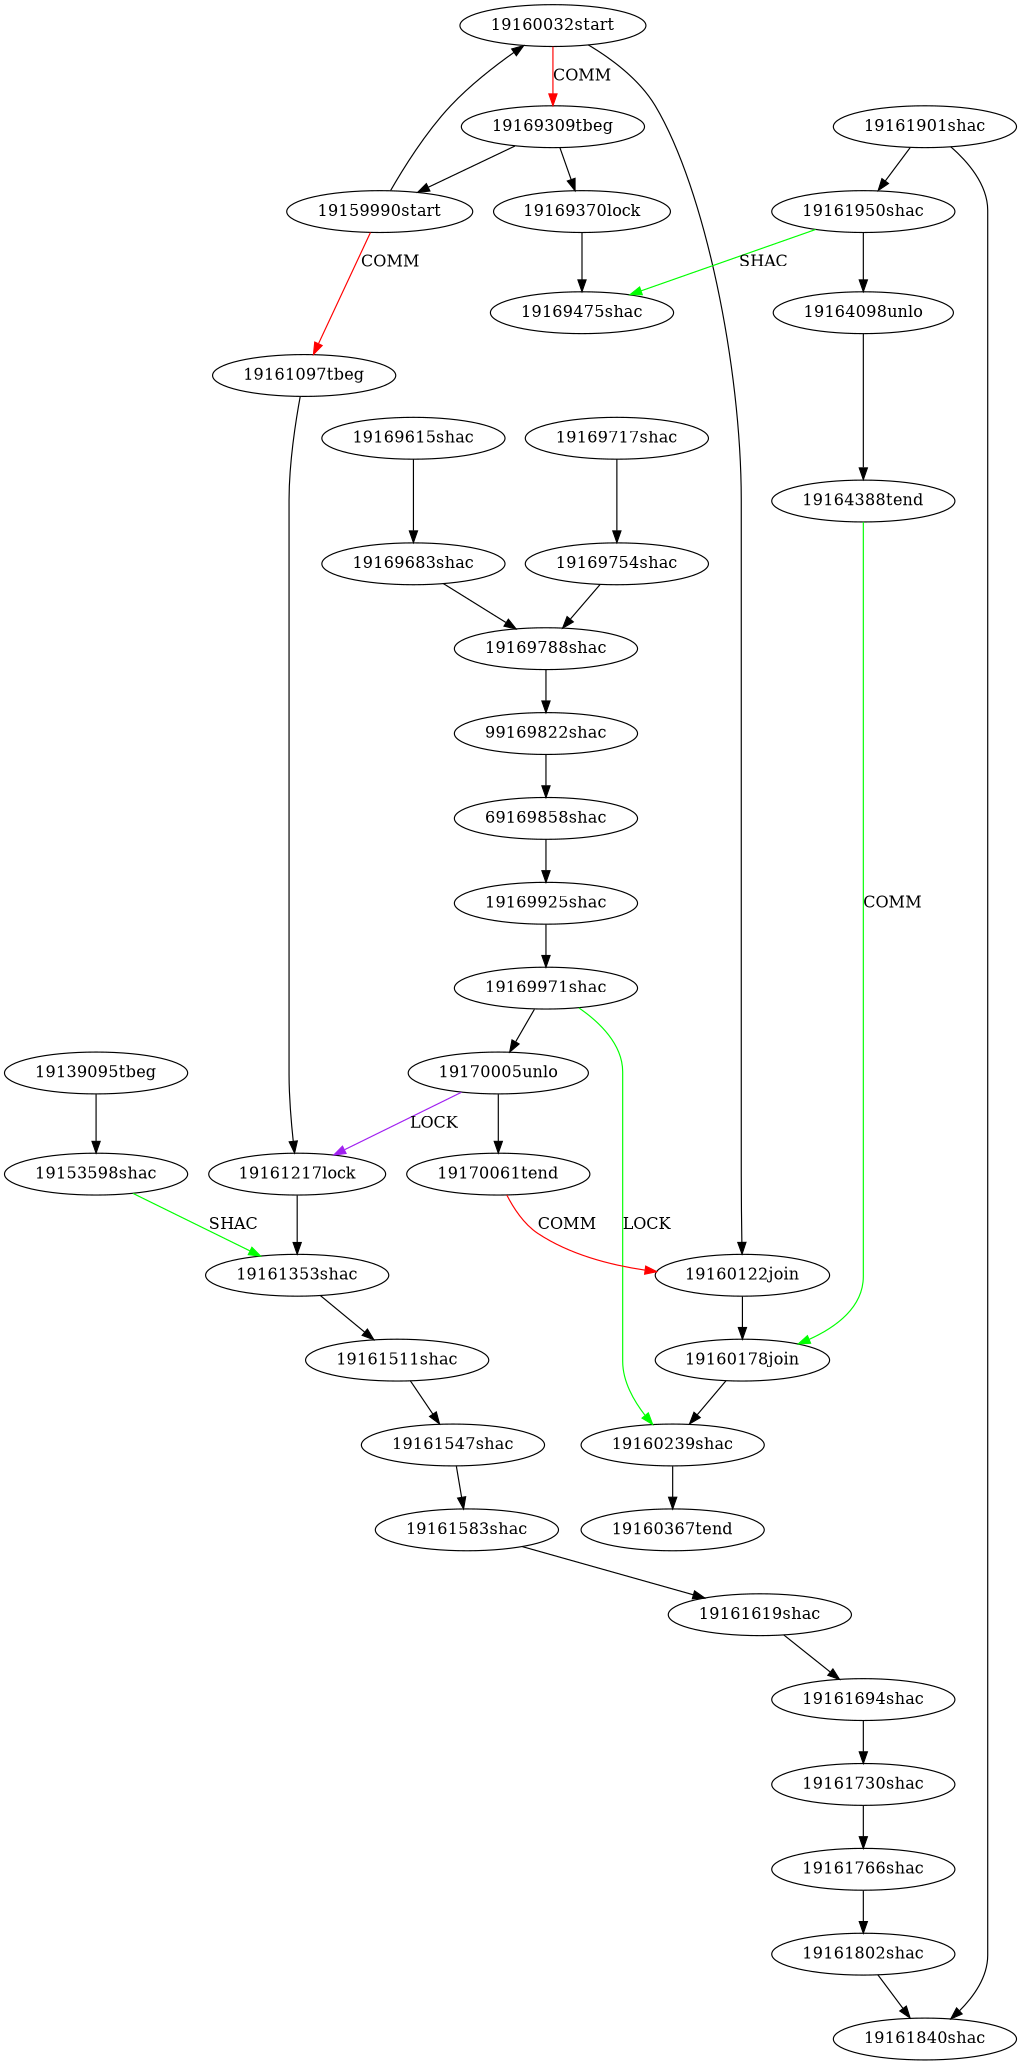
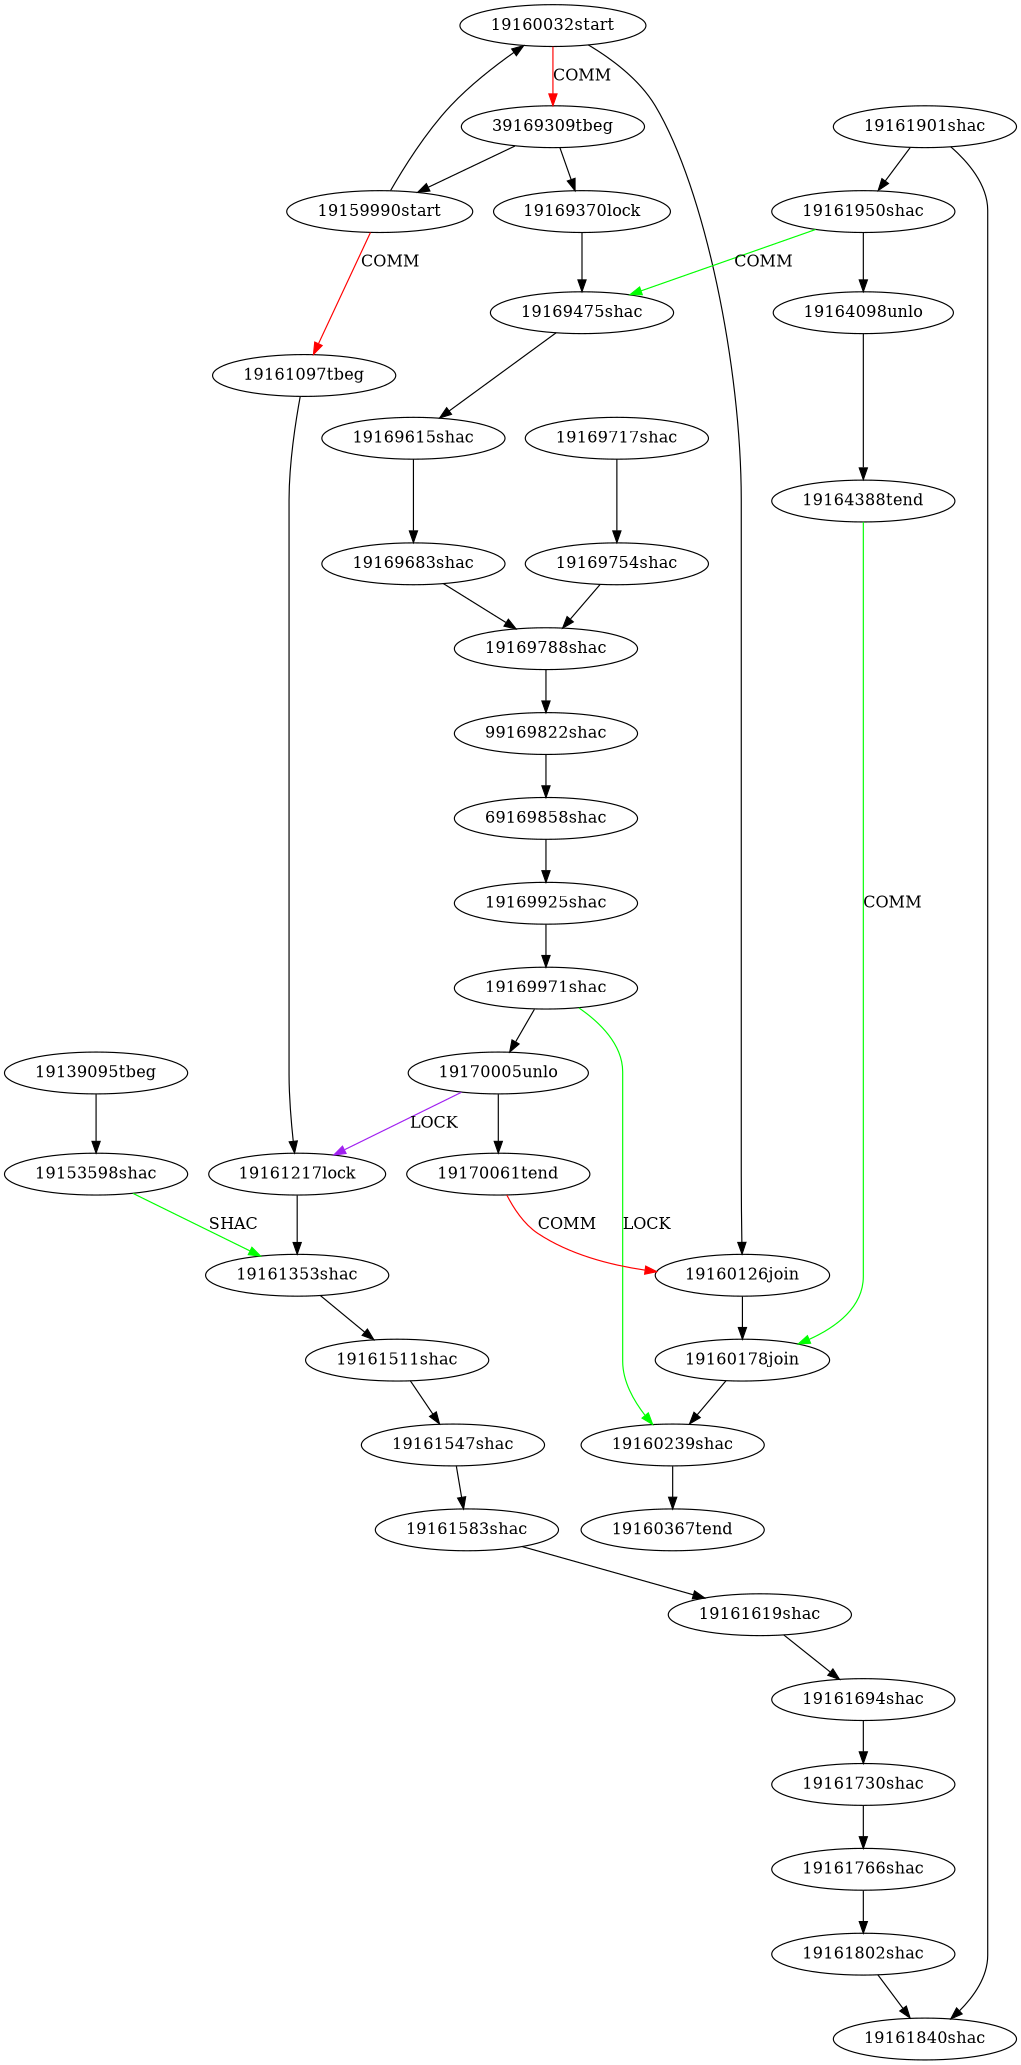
(553, 127) -> (553, 127)
(764, 262) -> (764, 262)
none -> (503, 372)
(742, 1275) -> (742, 1275)
